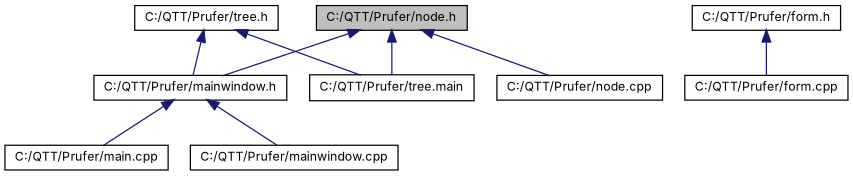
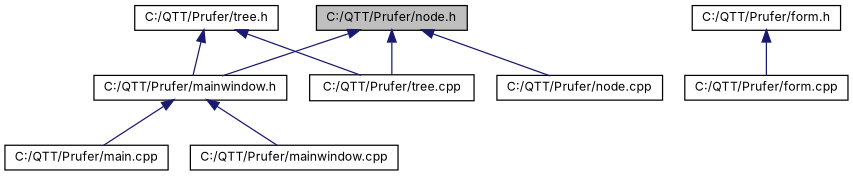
(392, 88) -> (392, 88)
